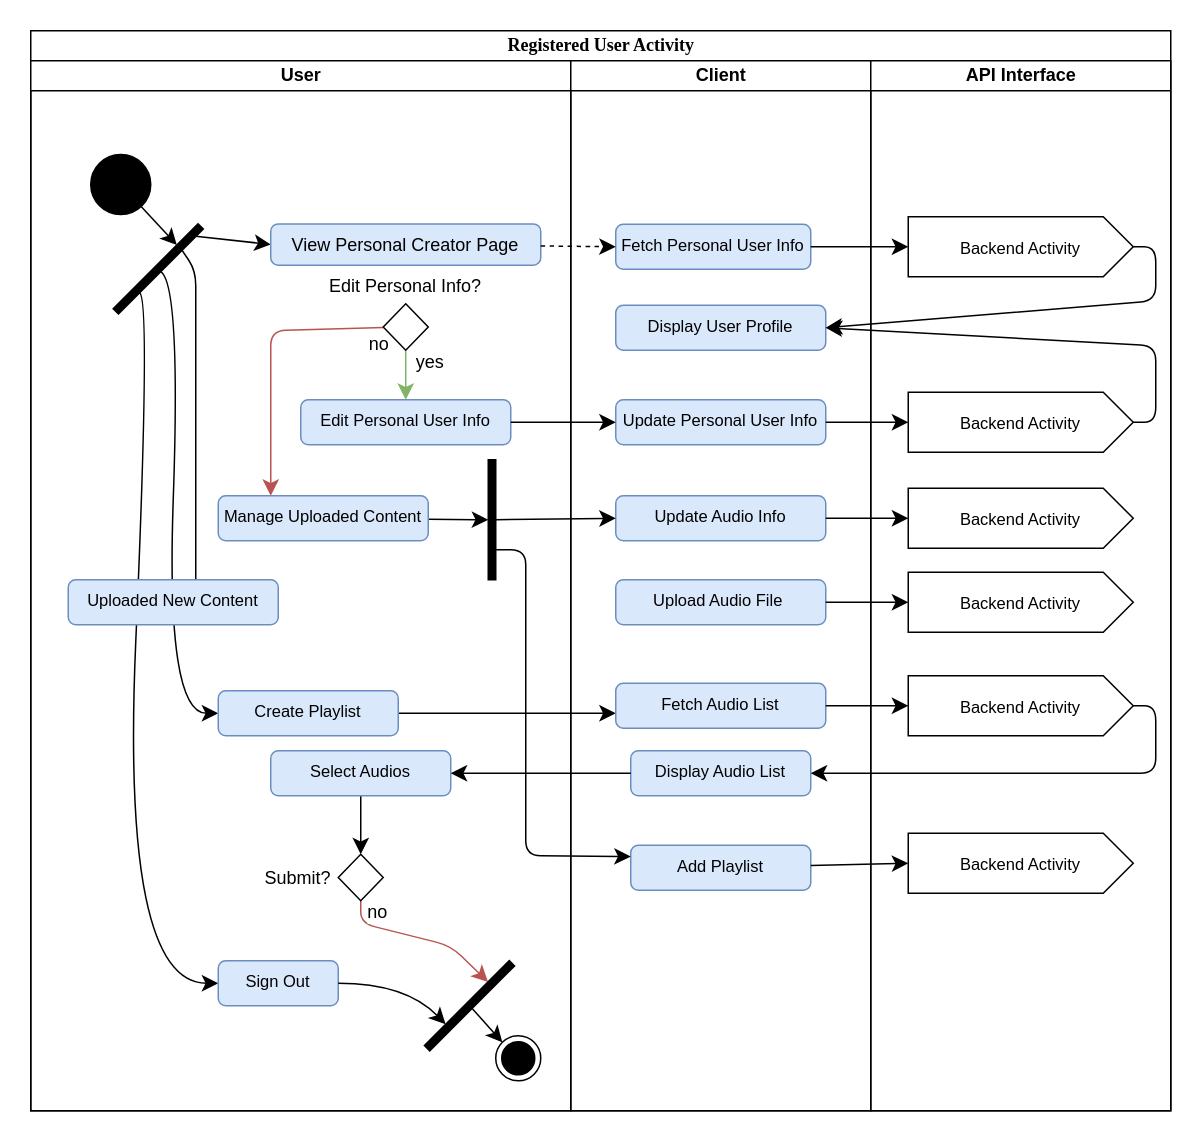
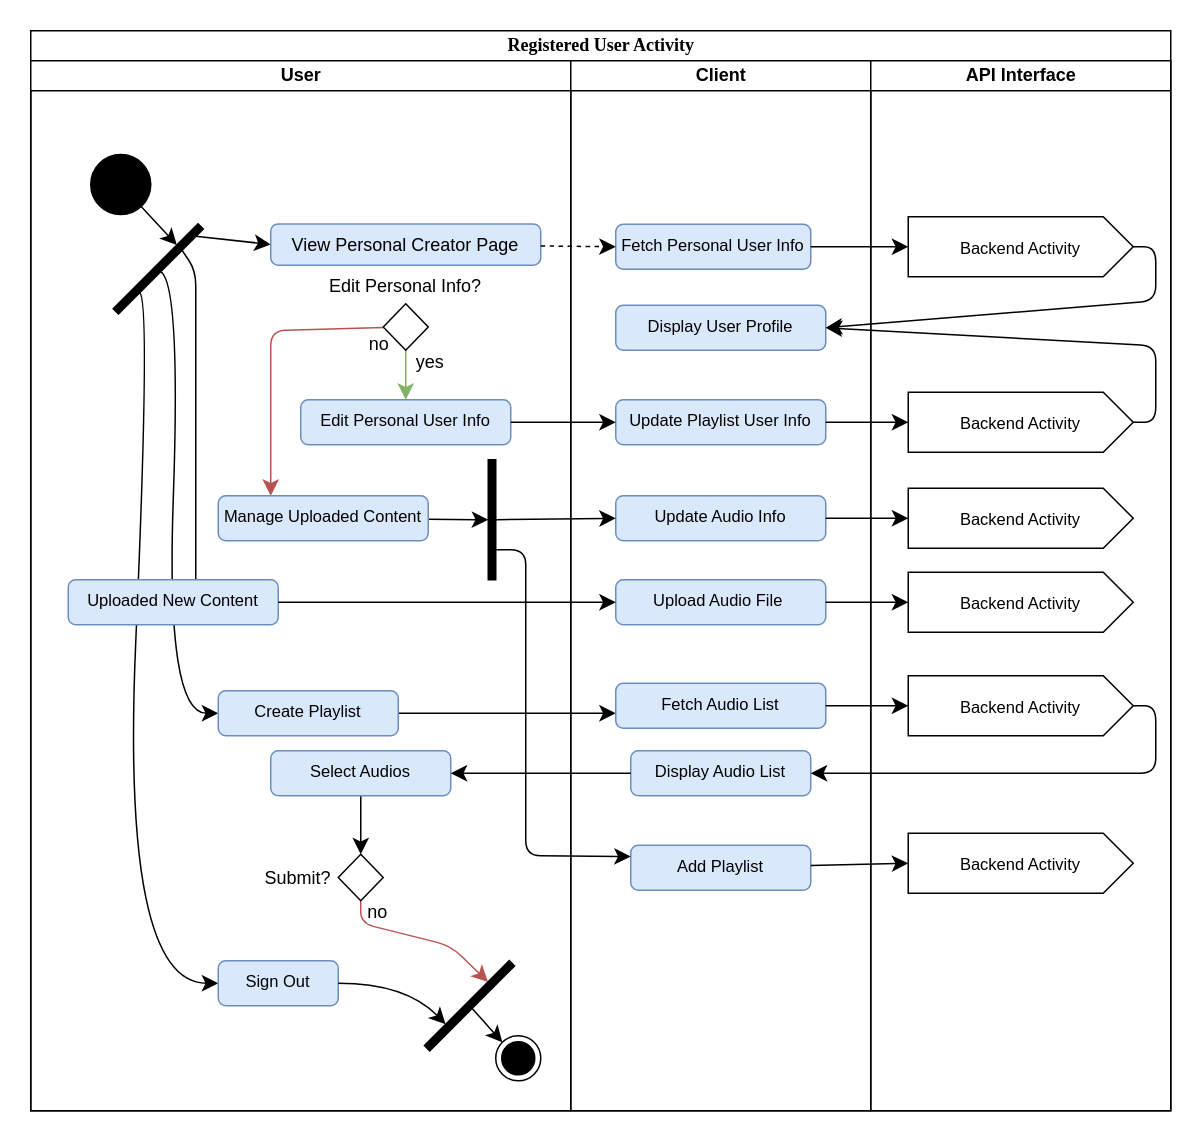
(721, 432) -> (721, 432)
none -> (442, 602)
